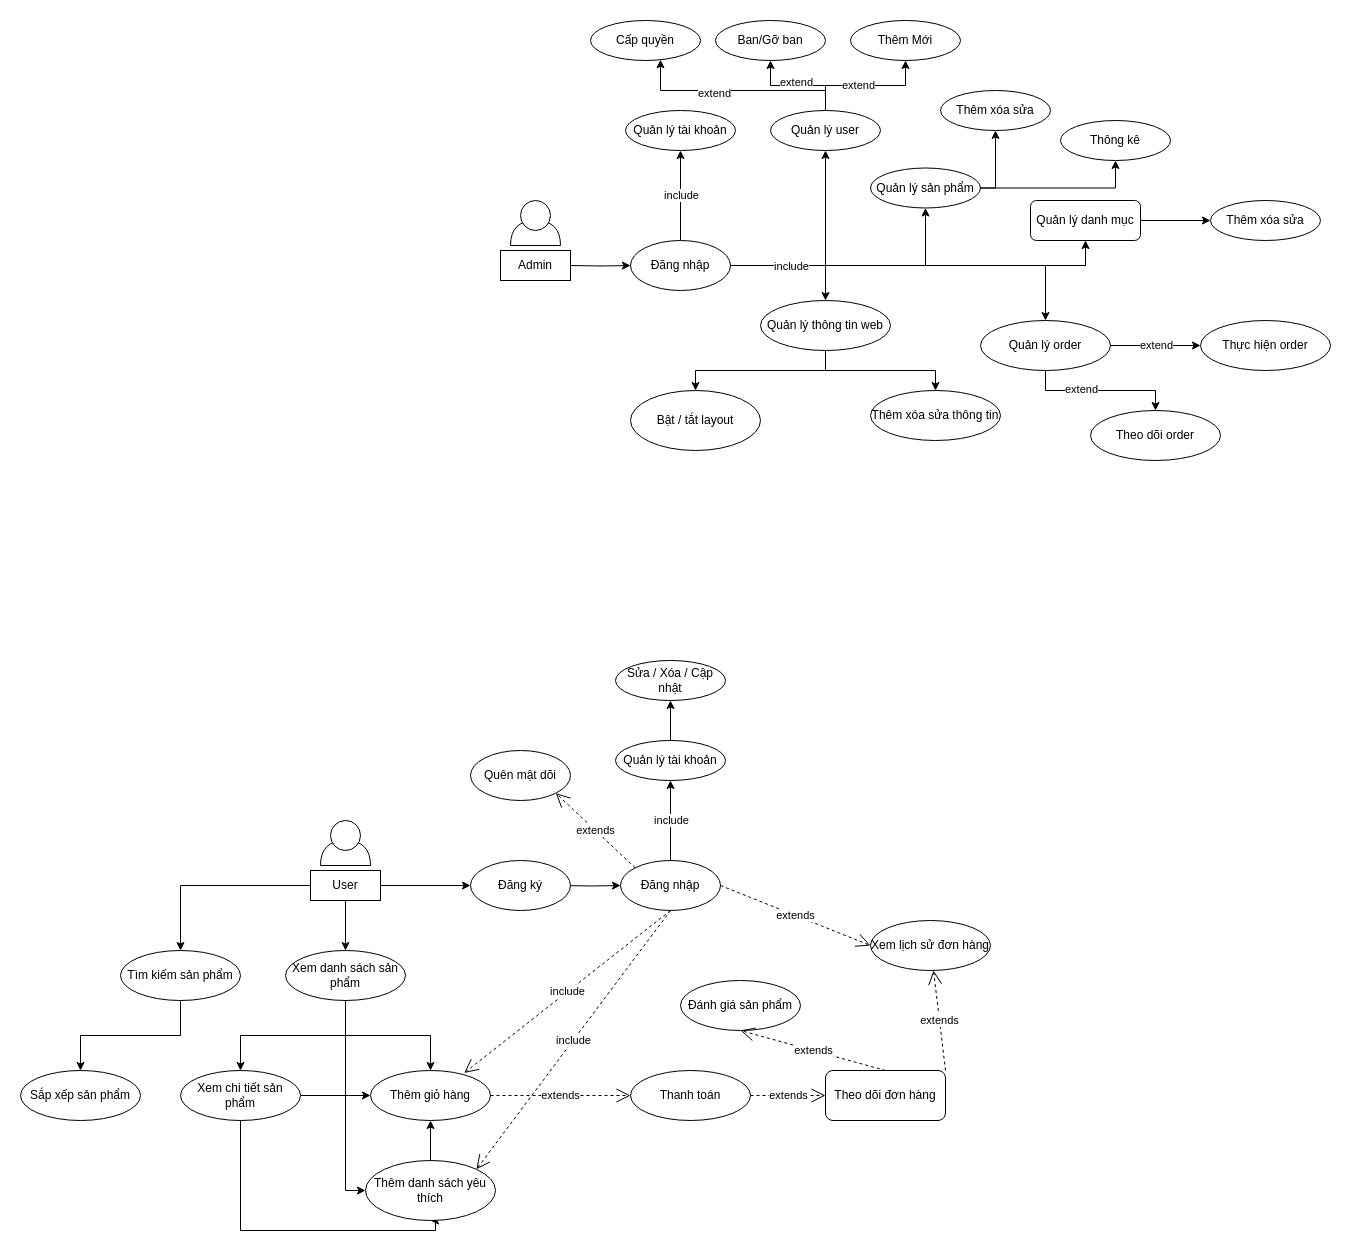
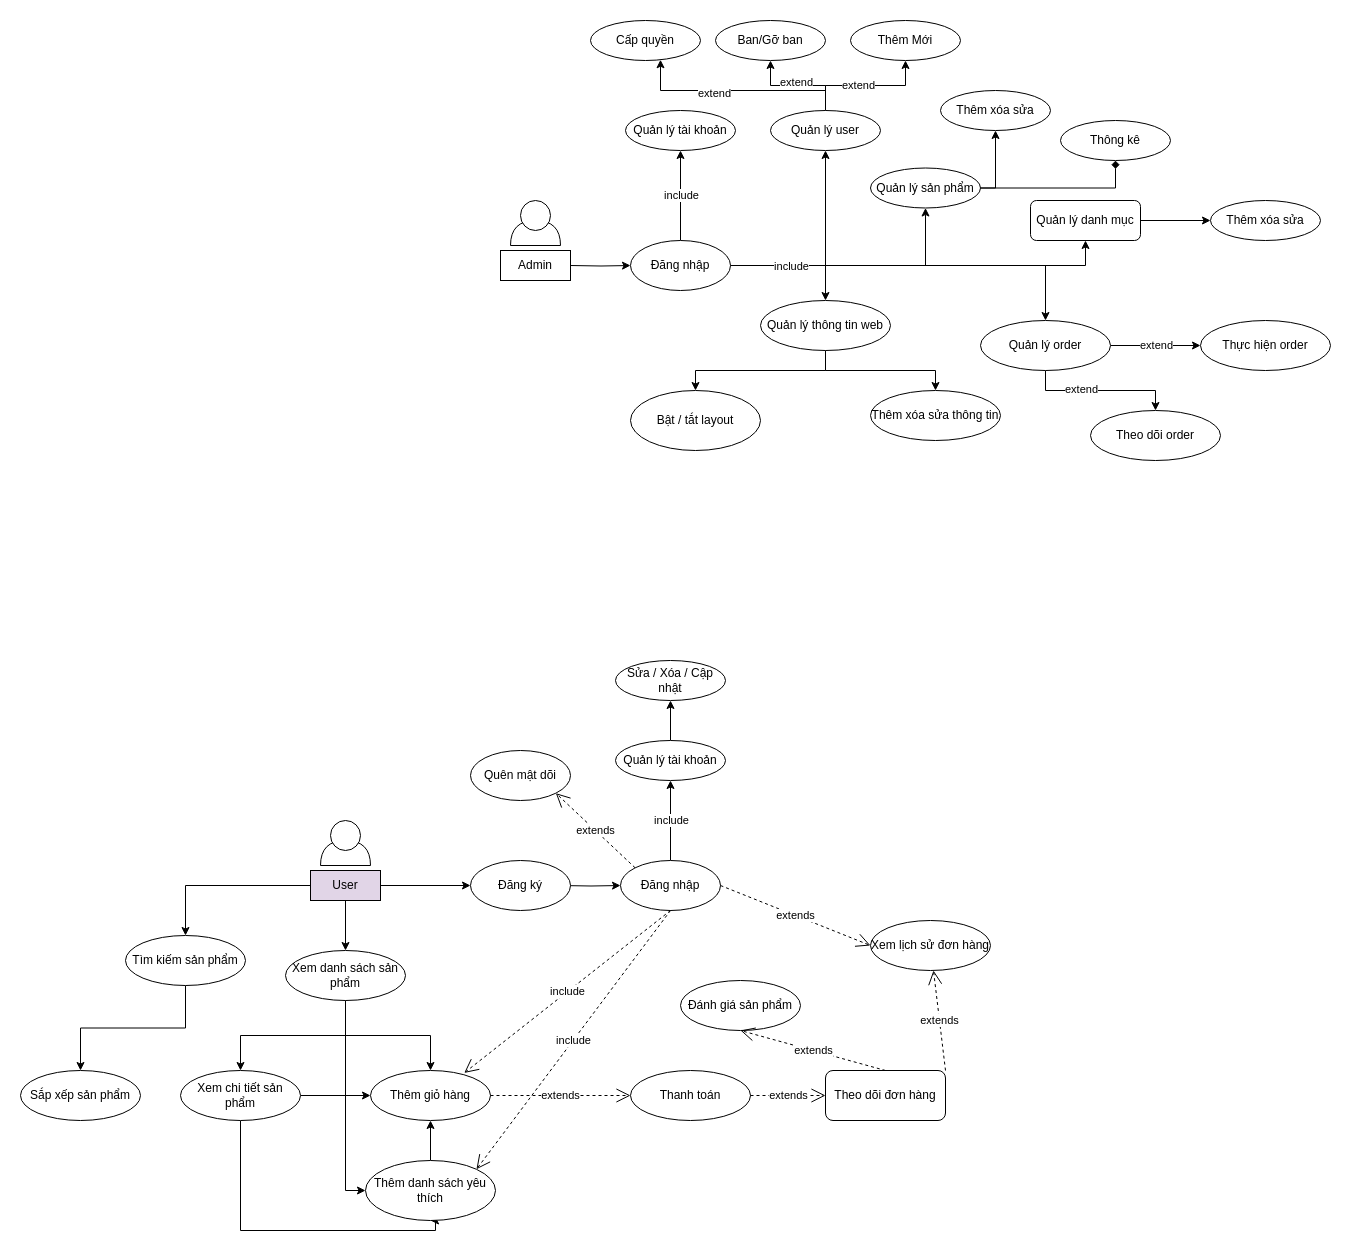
(1116, 169) -> (1116, 169)
(346, 886) -> (346, 886)
(181, 976) -> (186, 961)
